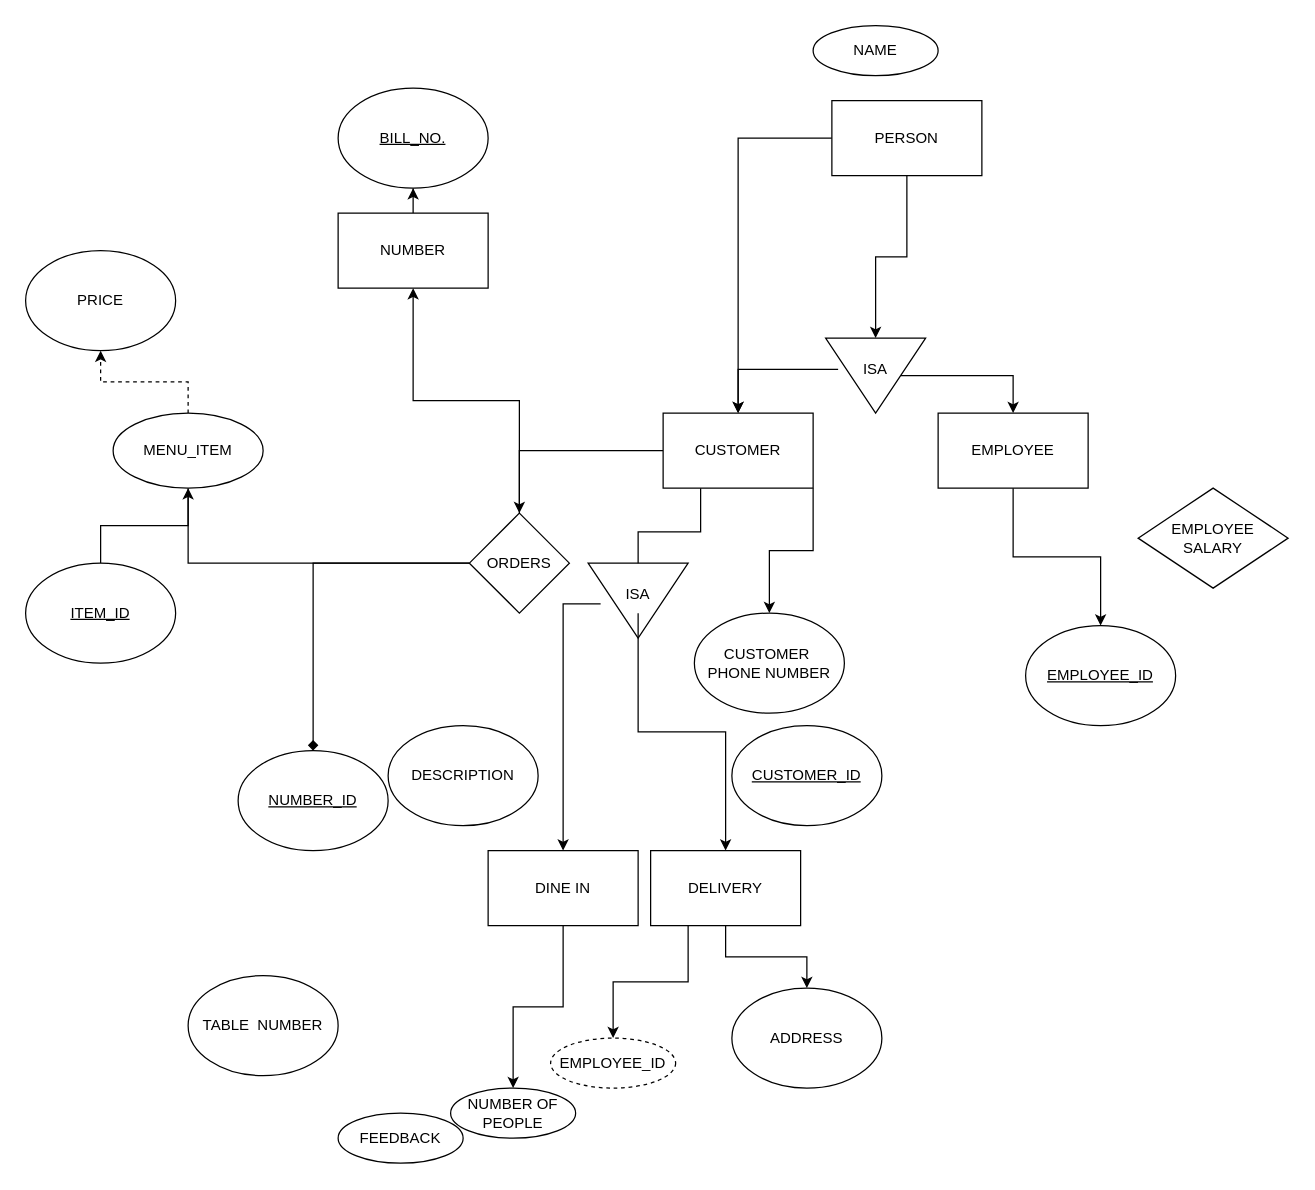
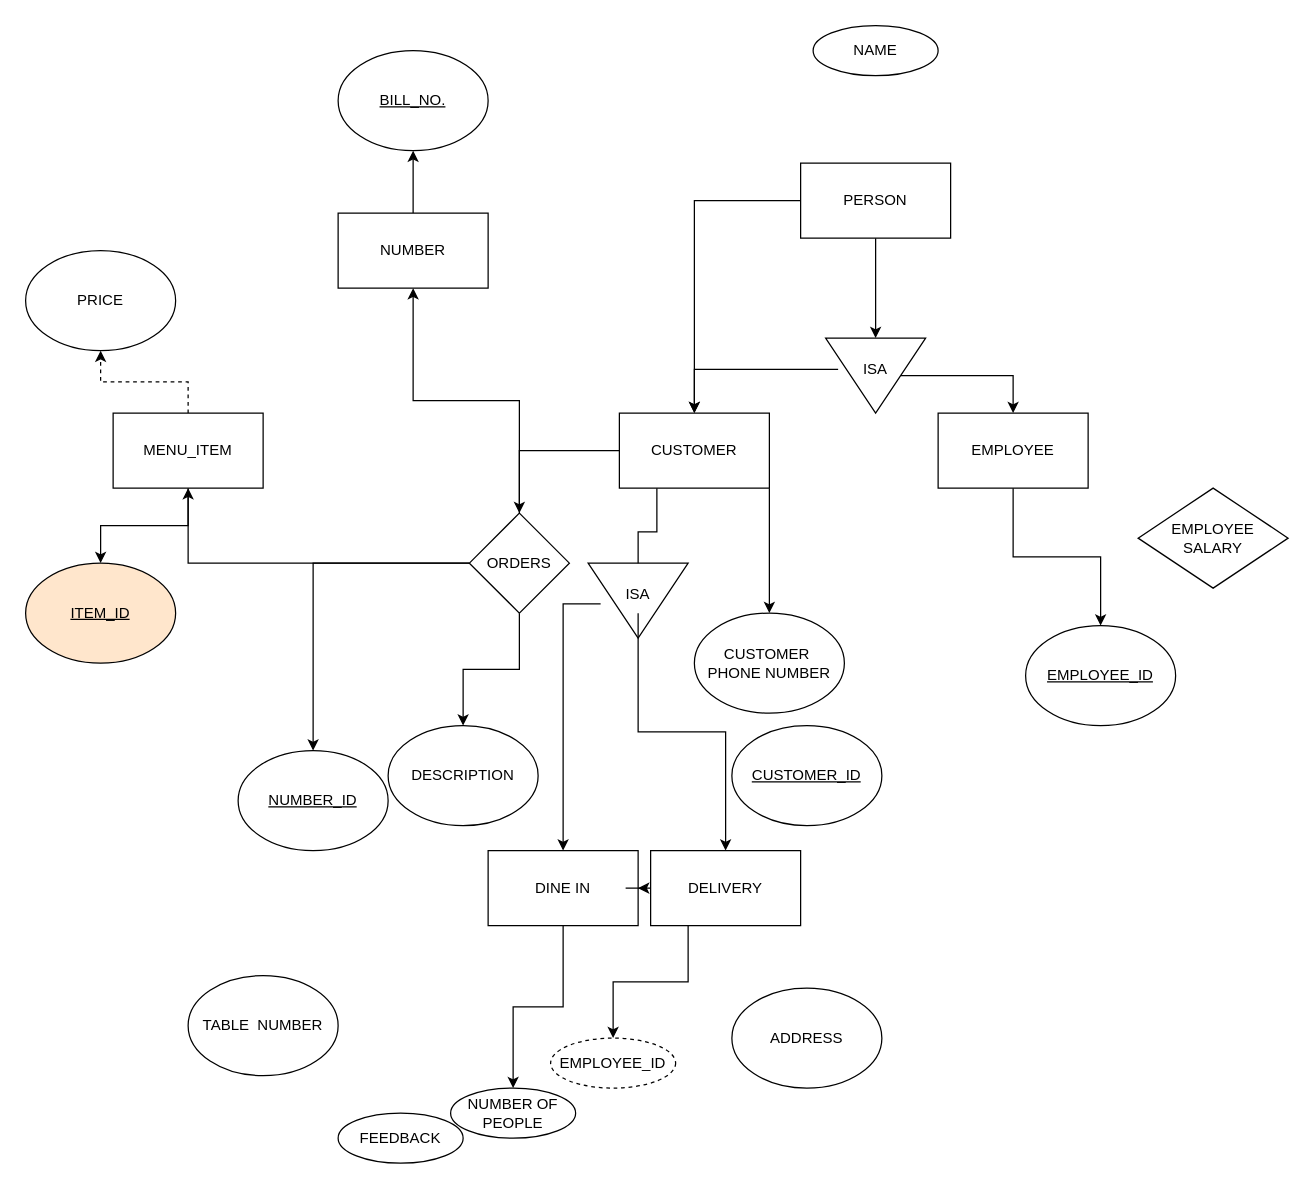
(413, 138) -> (413, 101)
(907, 138) -> (876, 201)
(188, 451) -> (188, 451)
(738, 451) -> (694, 451)
(101, 556) -> (101, 553)
(101, 613) -> (101, 613)
none -> (495, 669)
(313, 740) -> (313, 741)
(762, 957) -> (626, 888)
